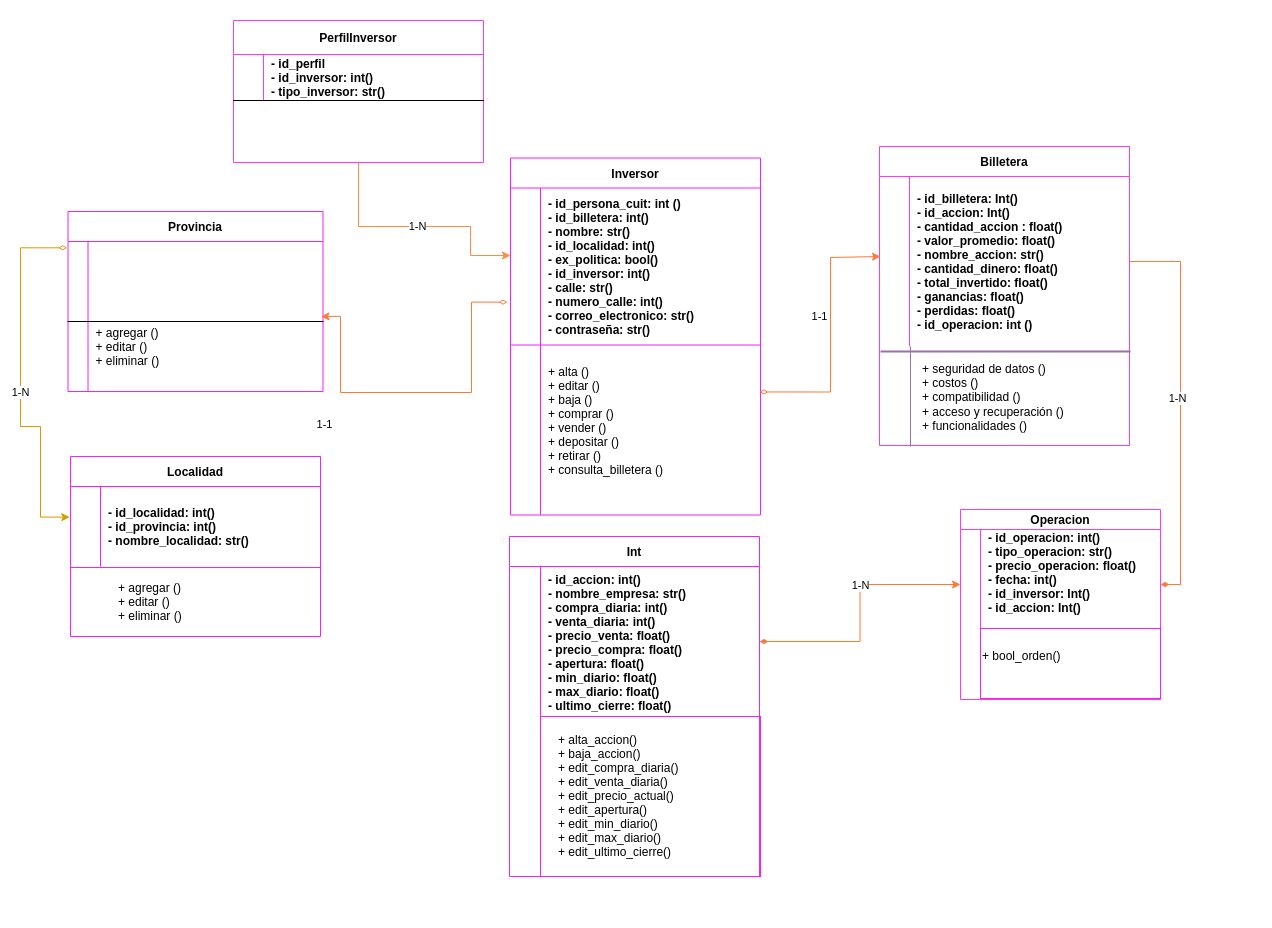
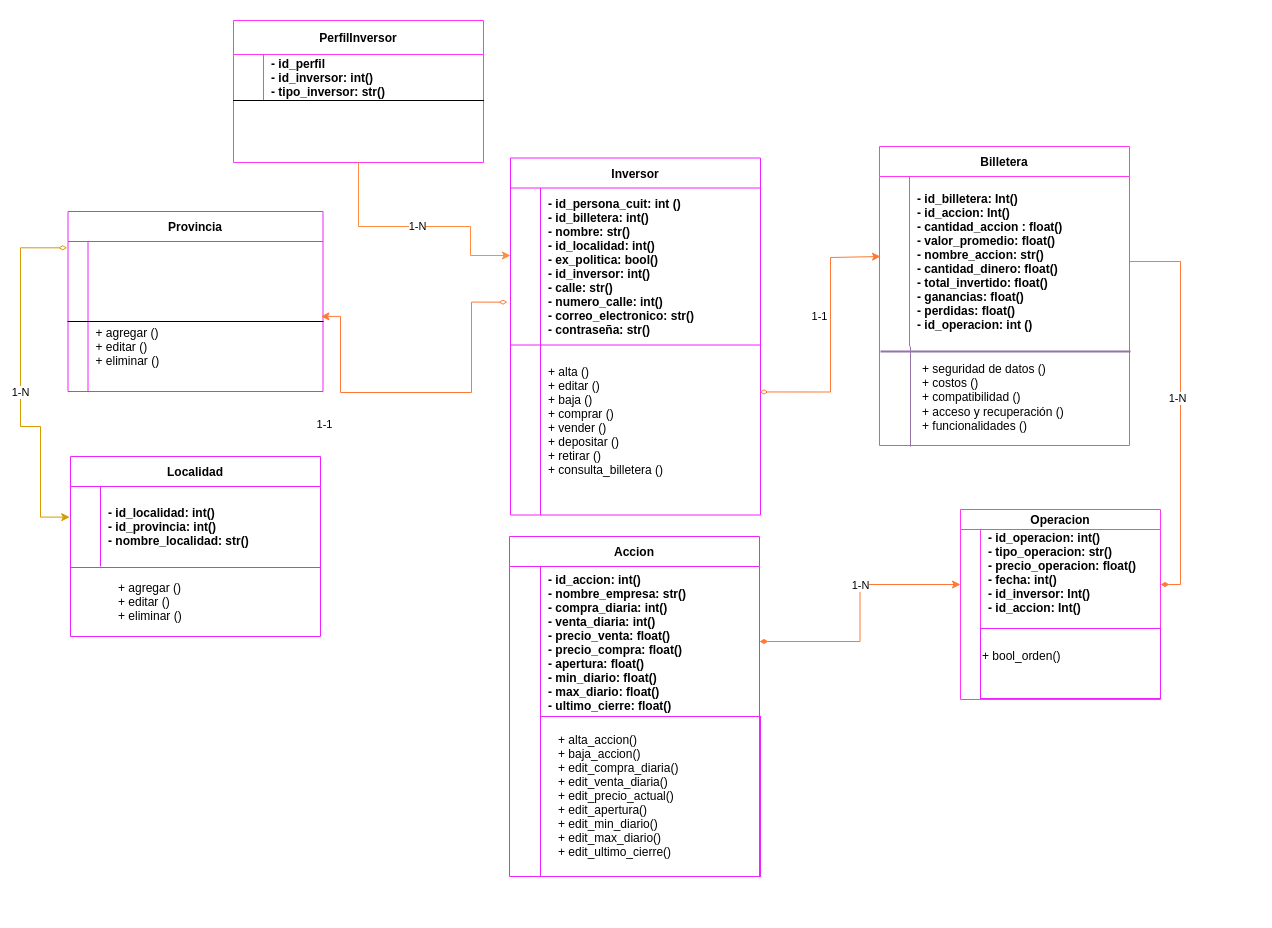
(634, 552) -> (634, 552)
